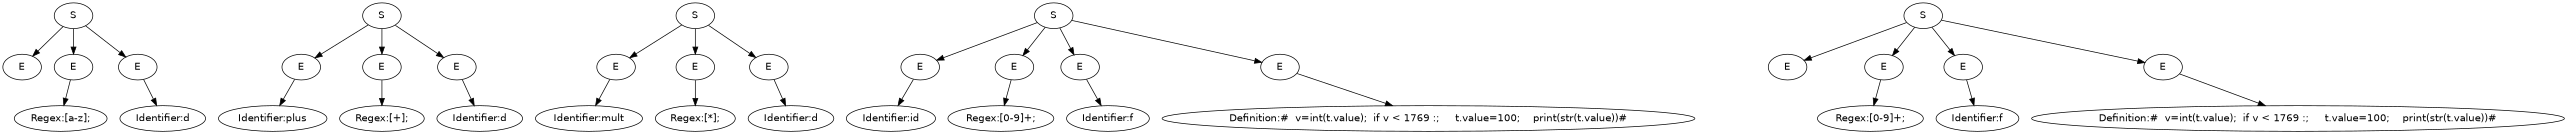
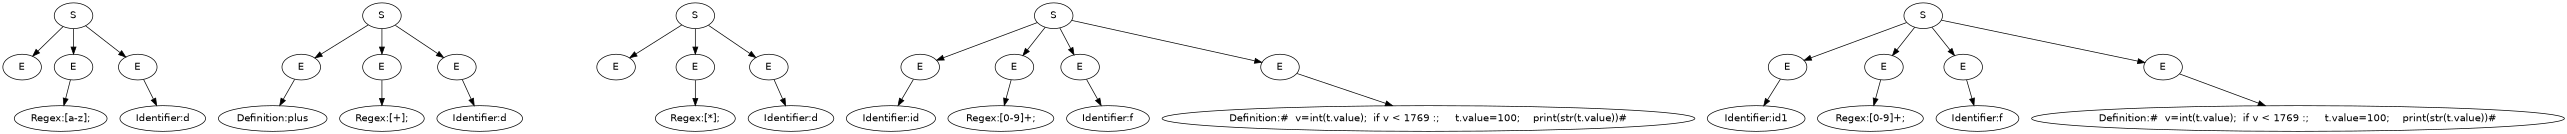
(273, 119) -> (273, 119)
(589, 119) -> none
none -> (1756, 119)
